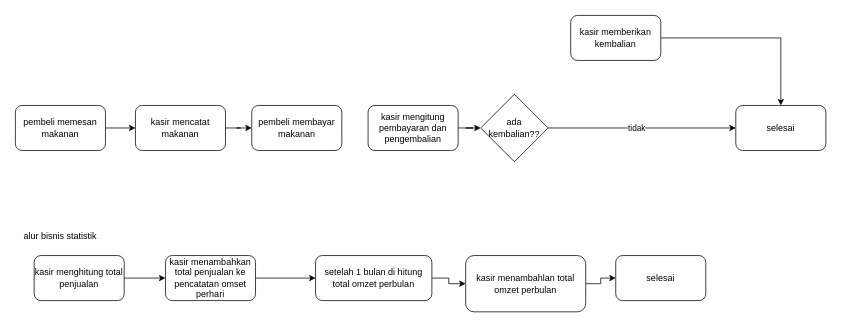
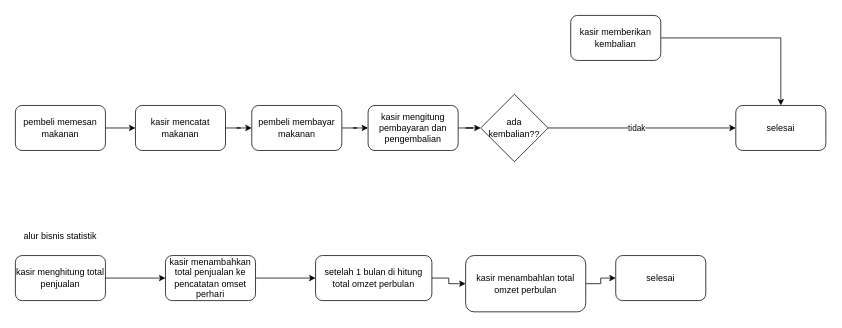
none -> (353, 128)
(79, 278) -> (60, 278)
